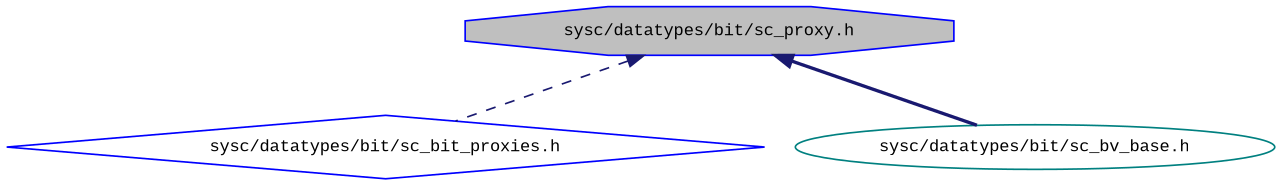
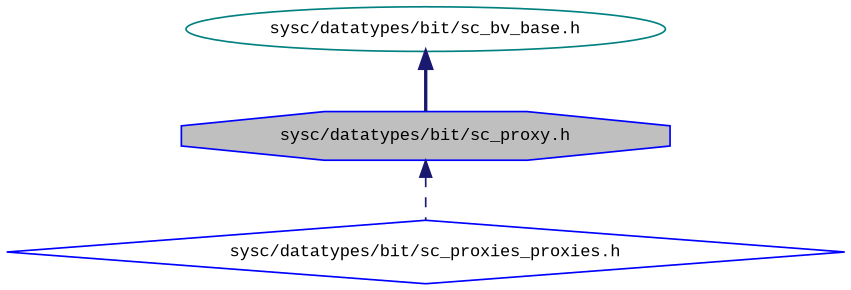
(884, 93) -> (426, 90)
(386, 147) -> (426, 252)
